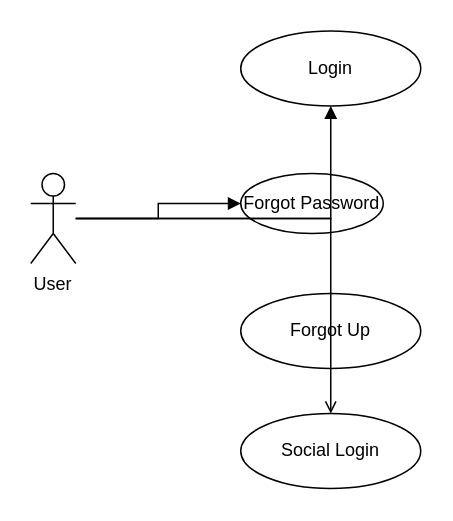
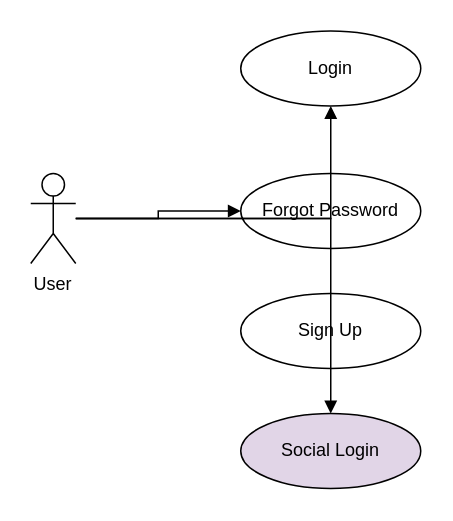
(312, 203) -> (331, 211)
(331, 331) -> (331, 331)
(331, 403) -> (331, 399)
(331, 451) -> (331, 451)
